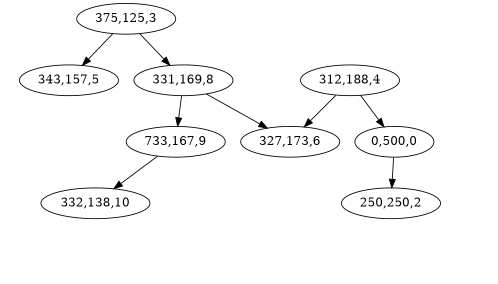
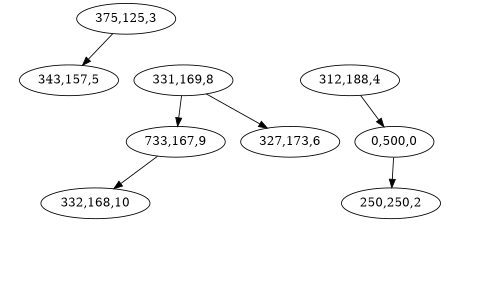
(152, 46) -> none
(323, 108) -> none
(95, 203) -> (95, 203)
